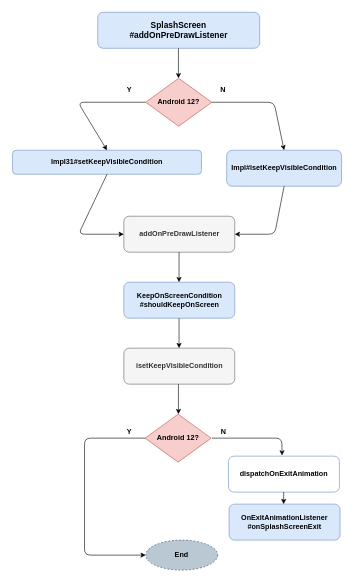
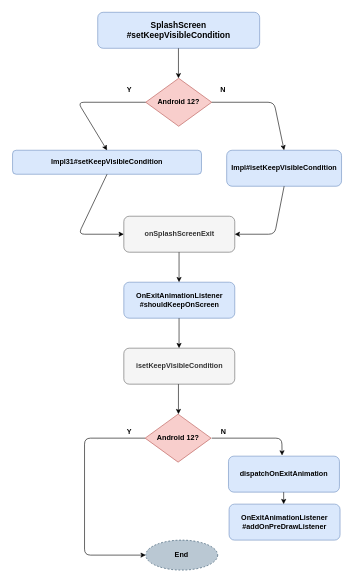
(179, 30) -> (179, 30)
(179, 234) -> (179, 234)
(179, 300) -> (179, 300)
(284, 474) -> (284, 474)
(284, 522) -> (284, 522)
